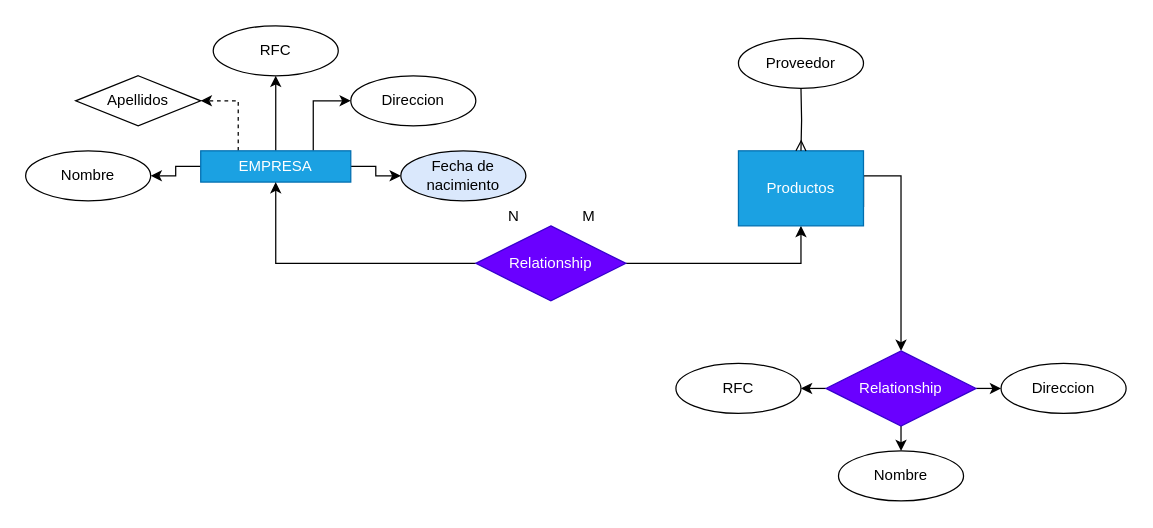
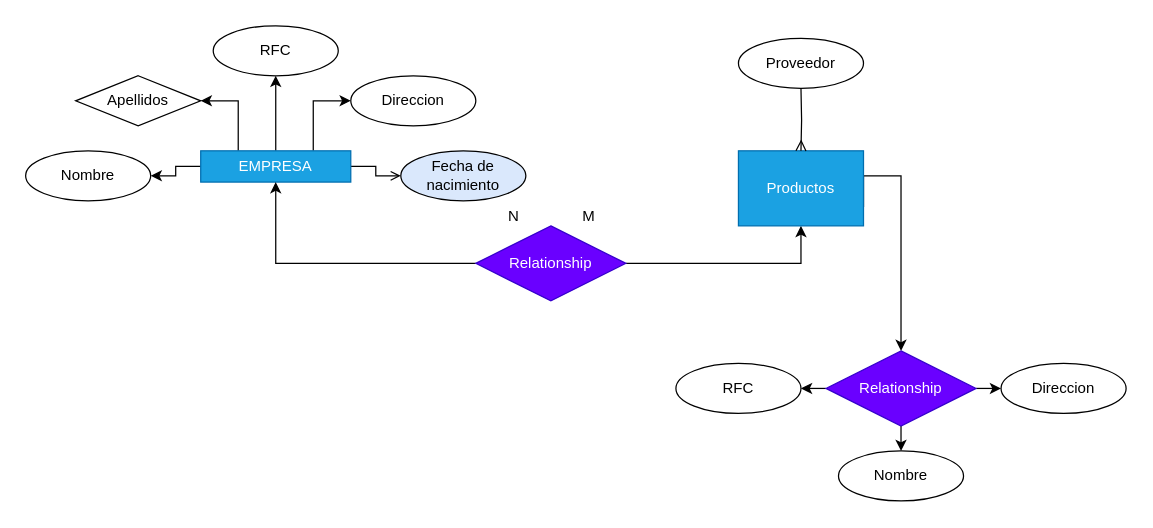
(238, 111) -> (238, 111)
(391, 176) -> (392, 176)
